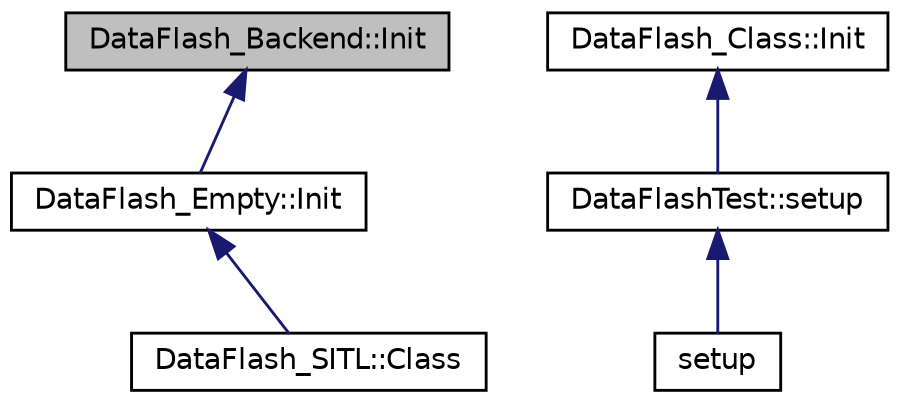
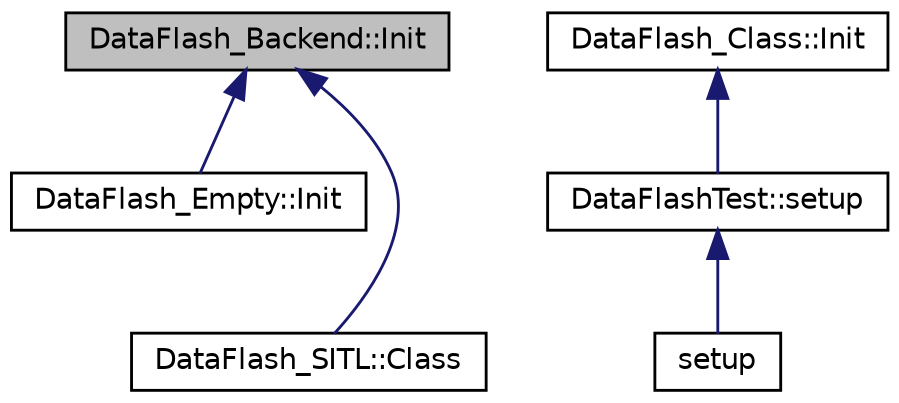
(258, 293) -> (398, 206)
